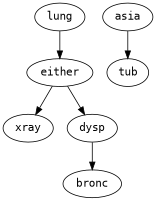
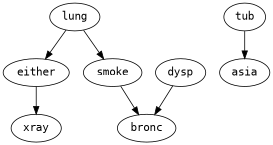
(128, 41) -> (245, 41)
none -> (113, 73)
(74, 97) -> none
